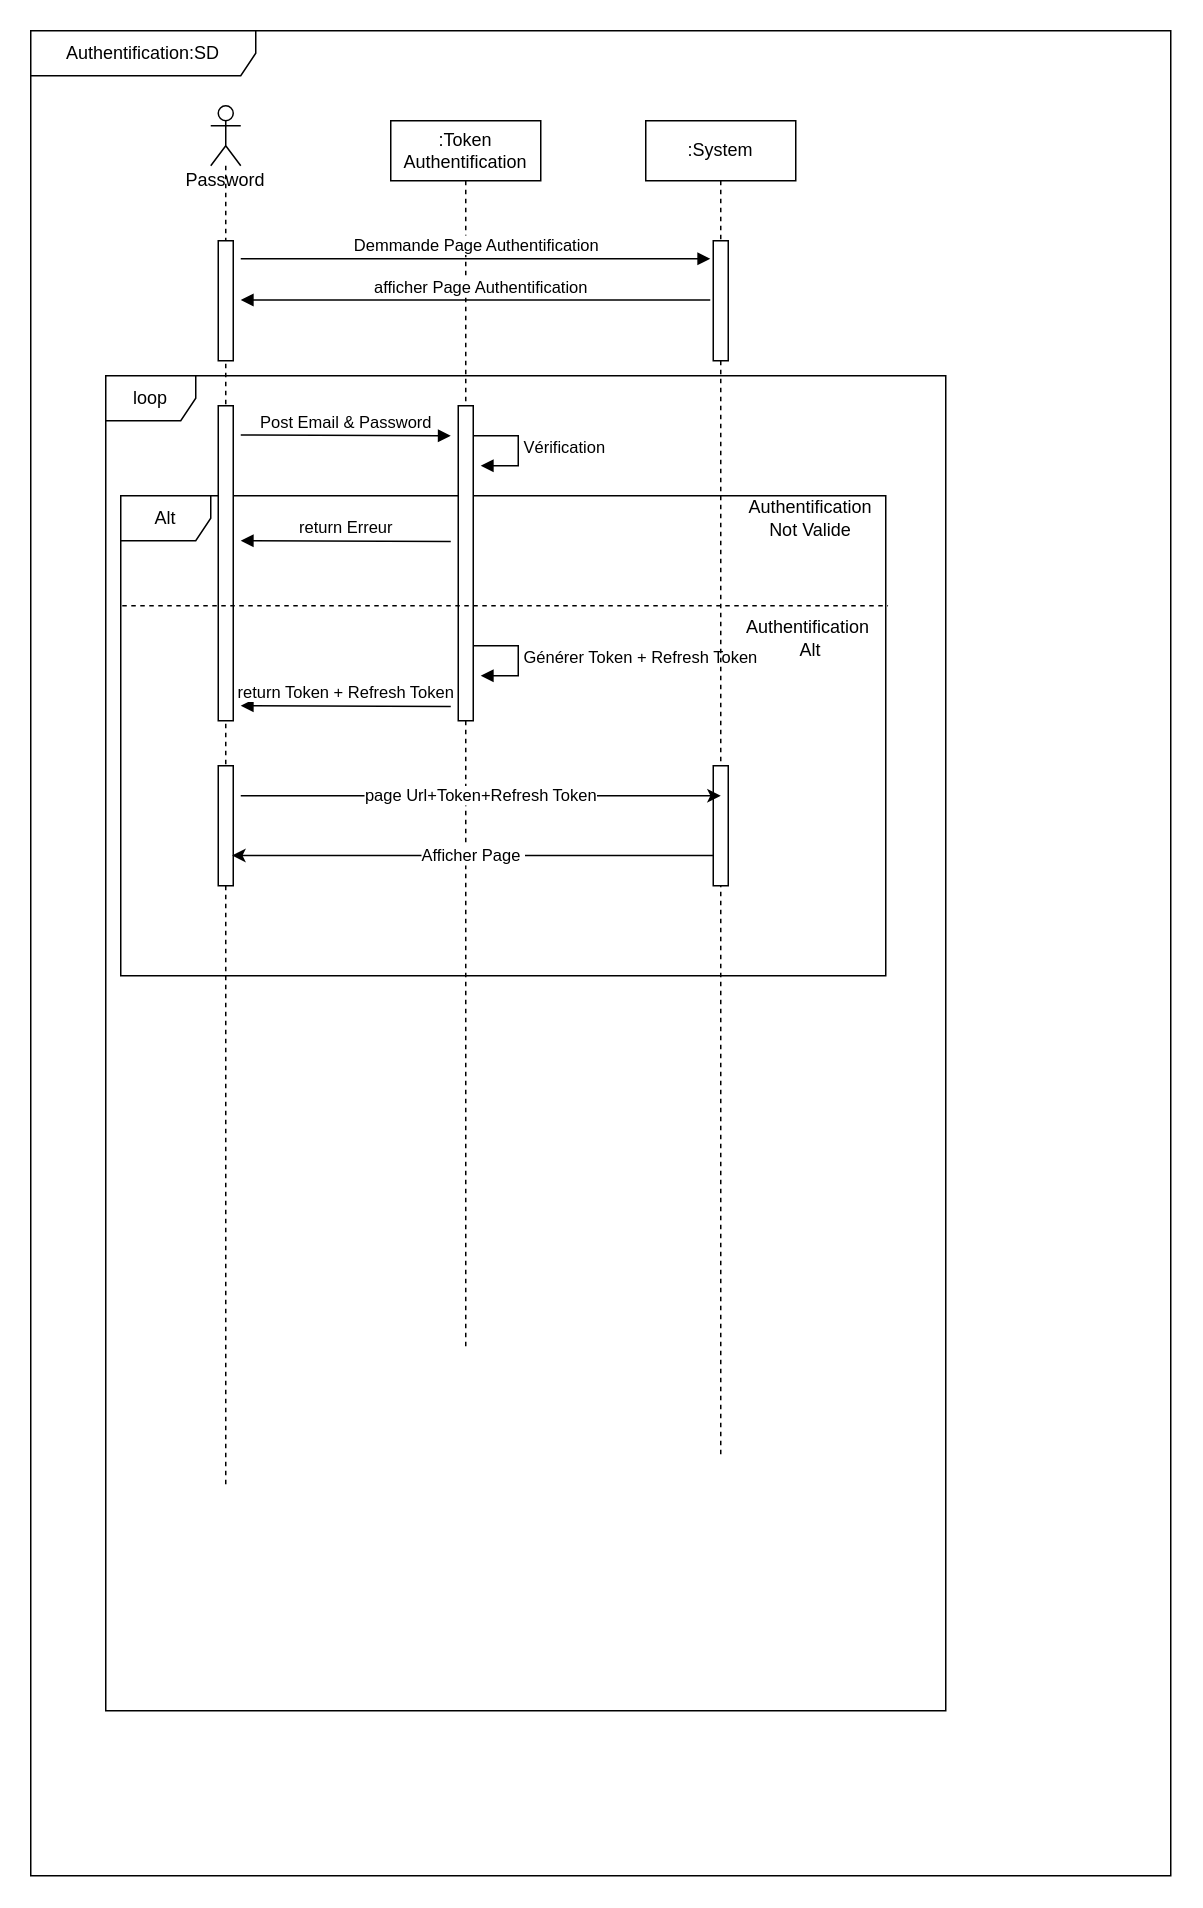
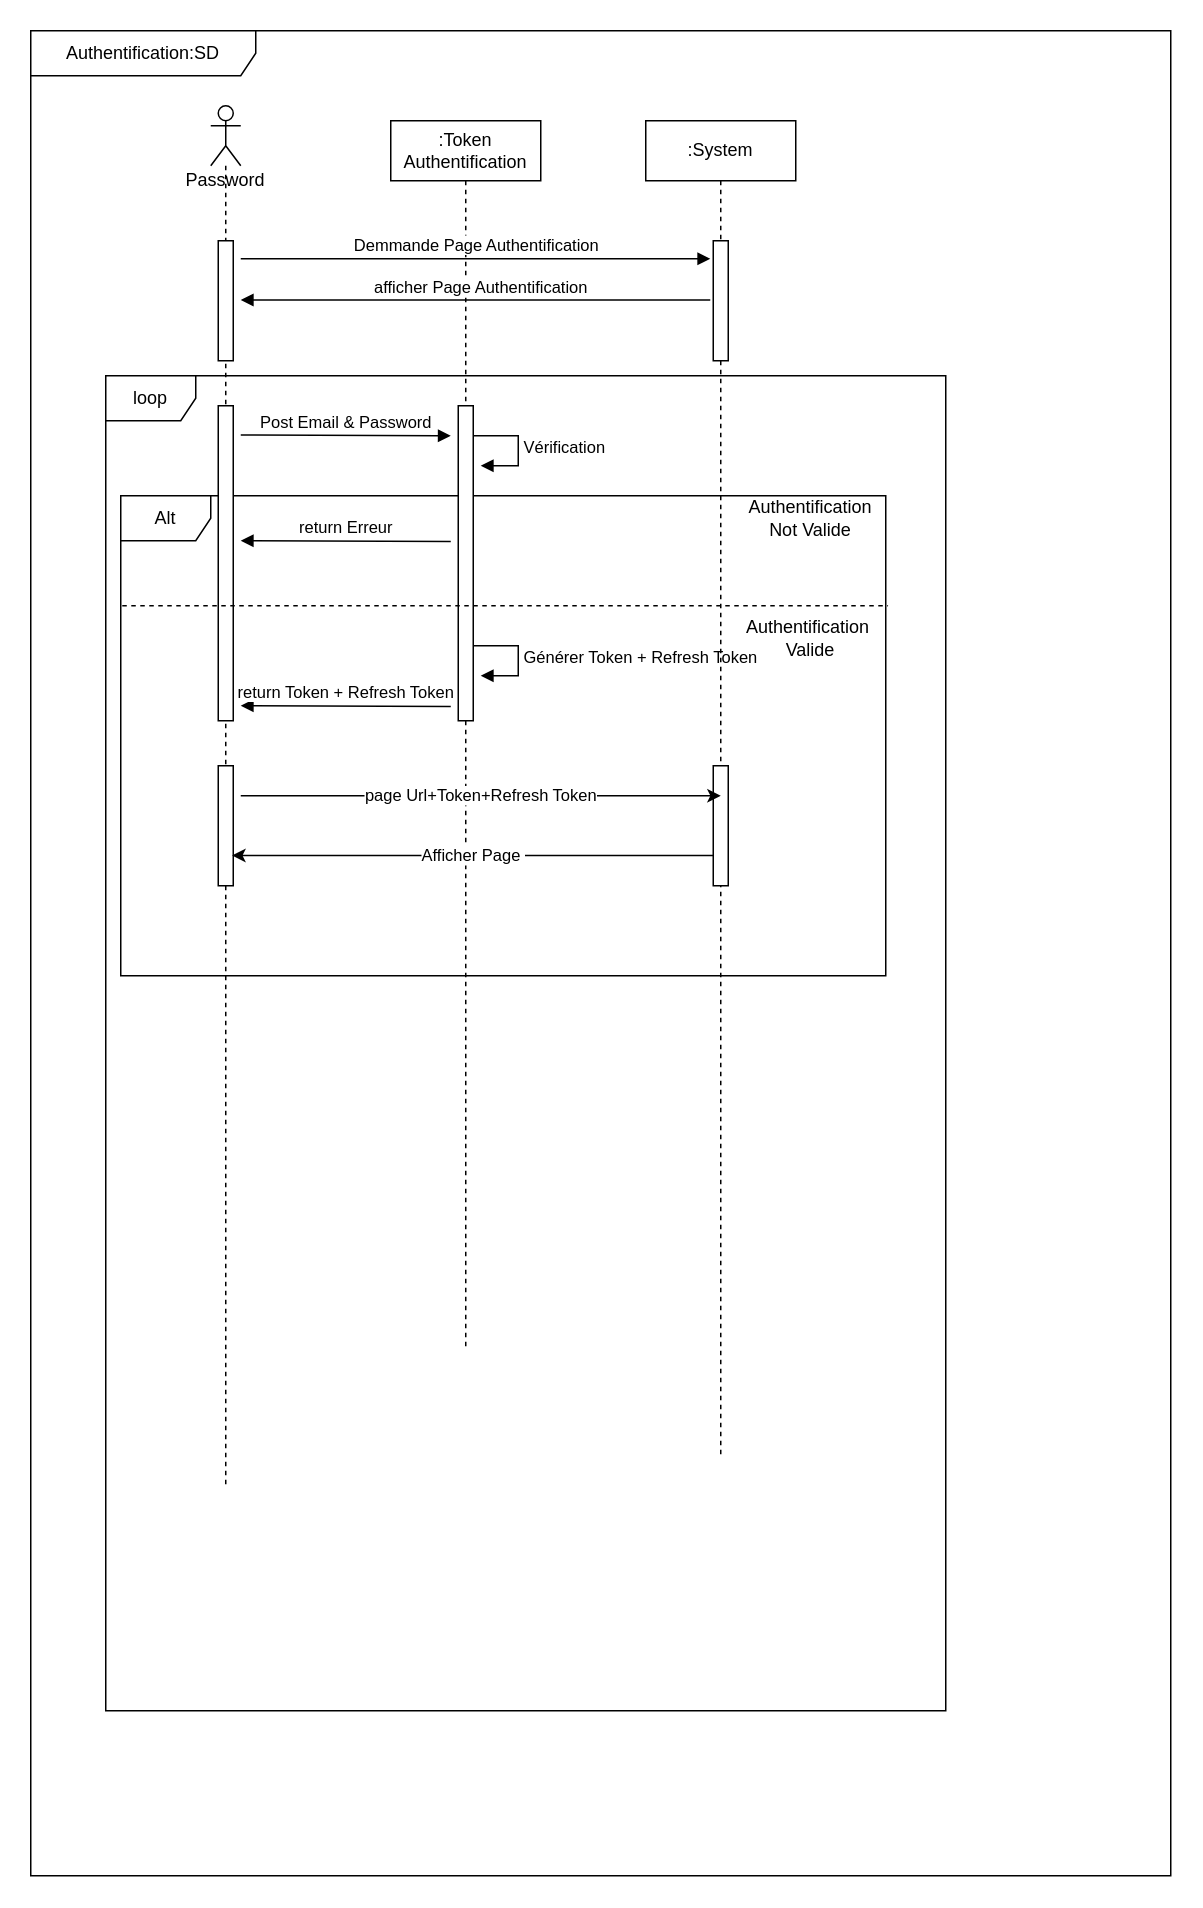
(811, 638) -> (811, 638)
